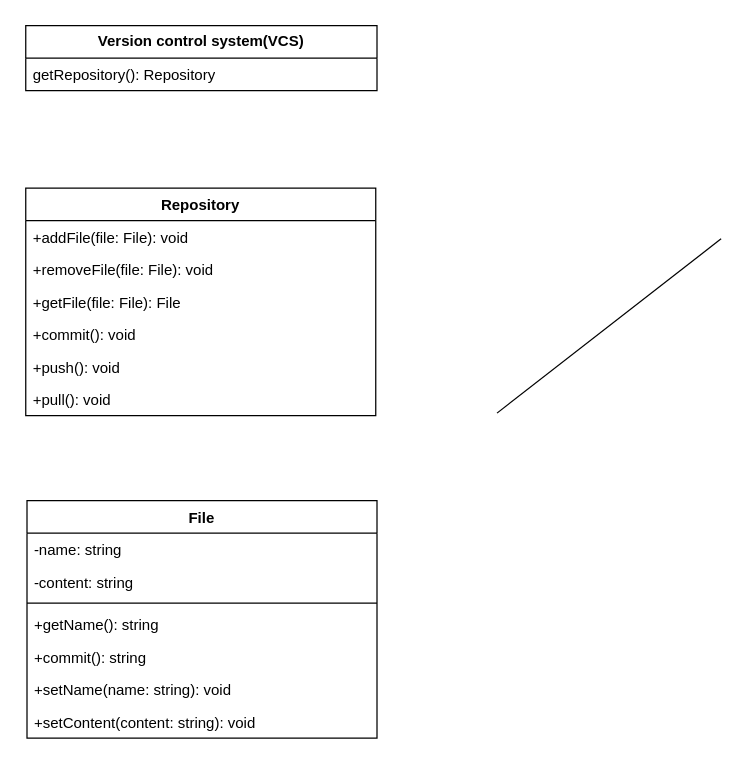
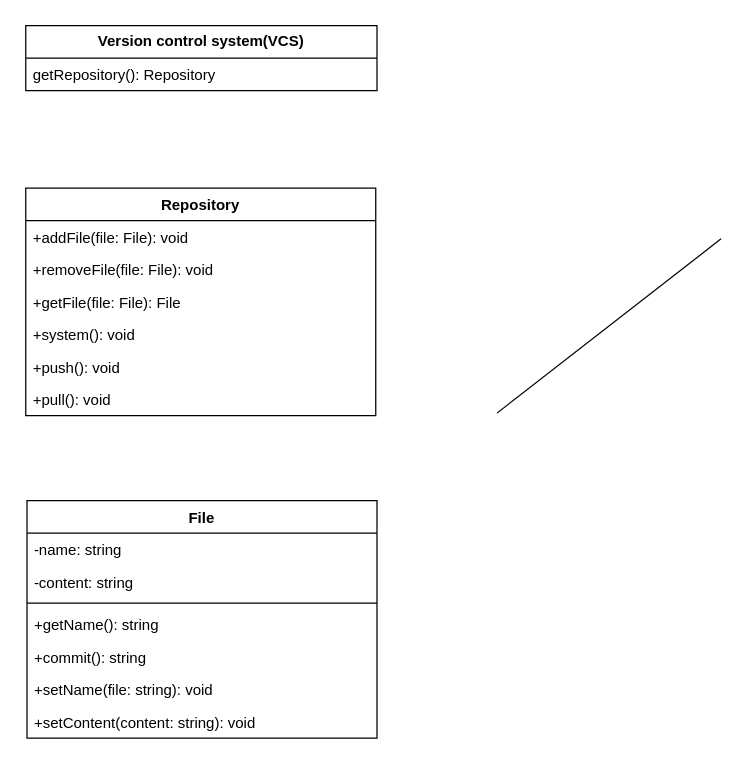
(88, 336) -> (90, 336)
(140, 691) -> (136, 691)
